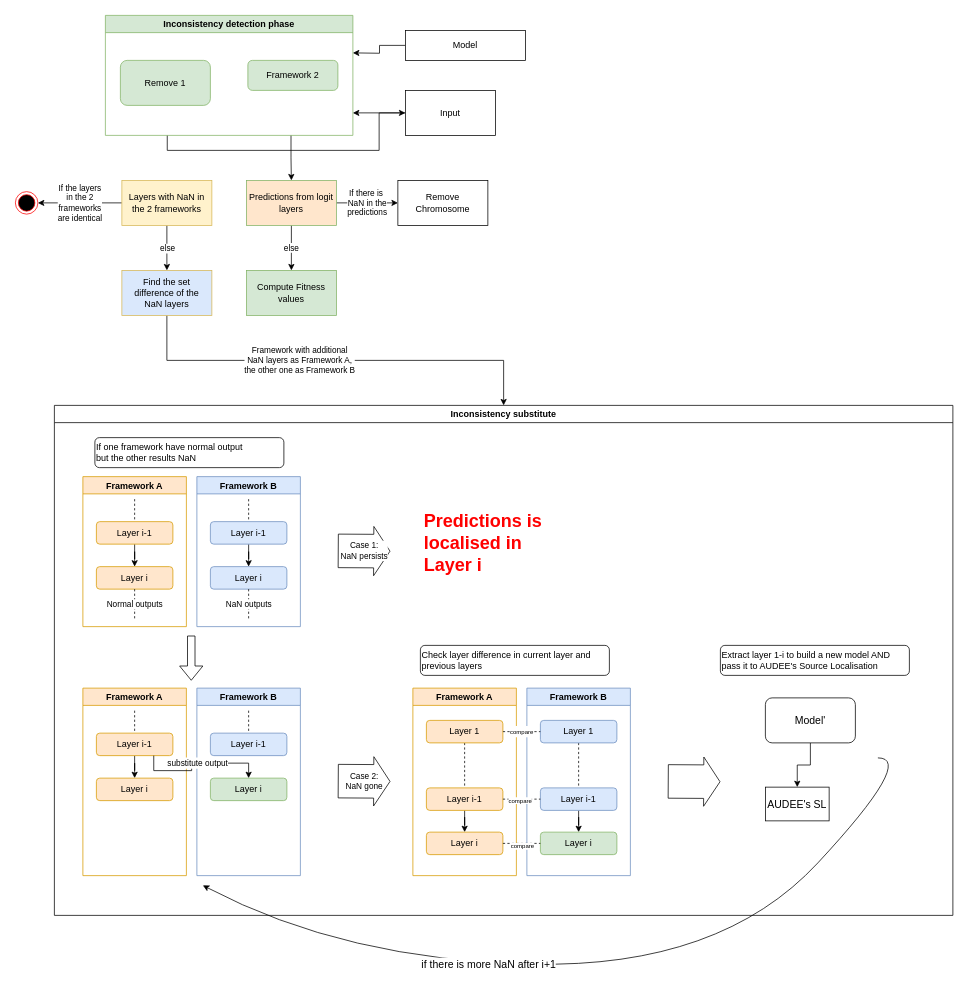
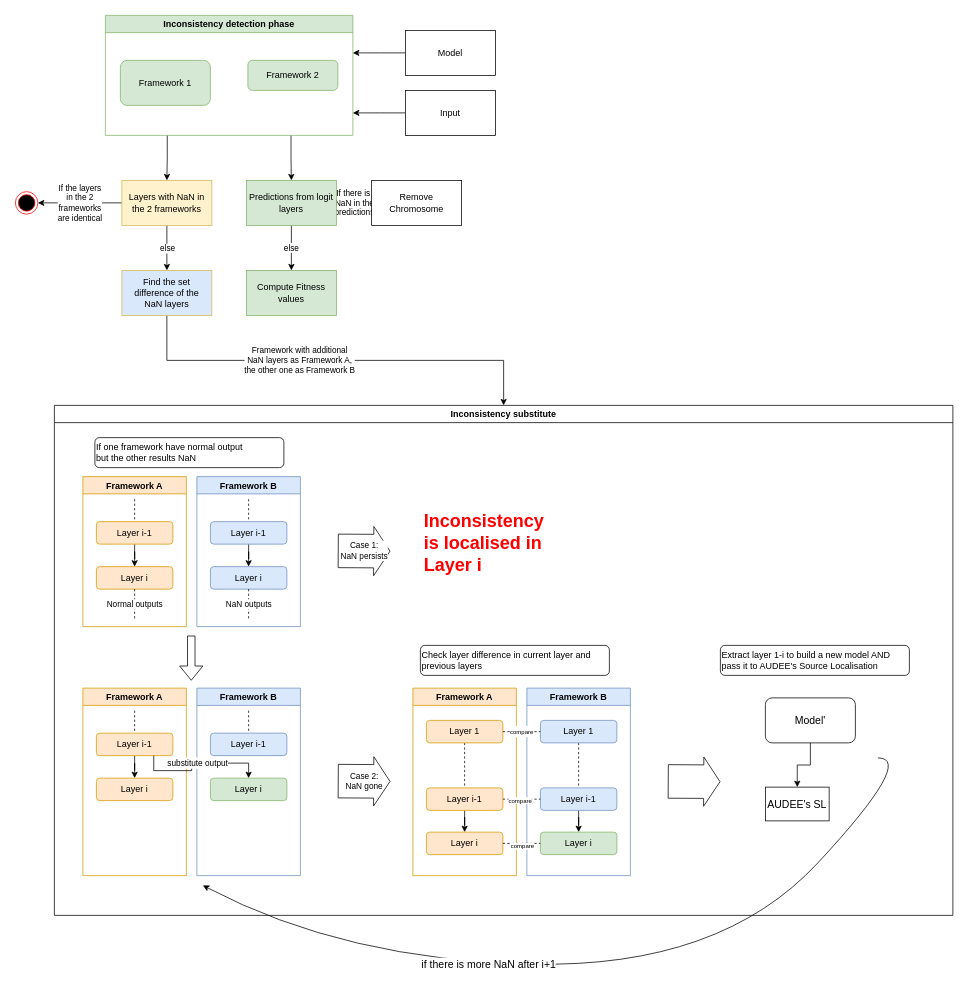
(465, 45) -> (450, 53)
(165, 83) -> (165, 83)
(289, 150) -> (167, 156)
(291, 203) -> (291, 203)
(443, 203) -> (417, 203)
(492, 510) -> (492, 510)
